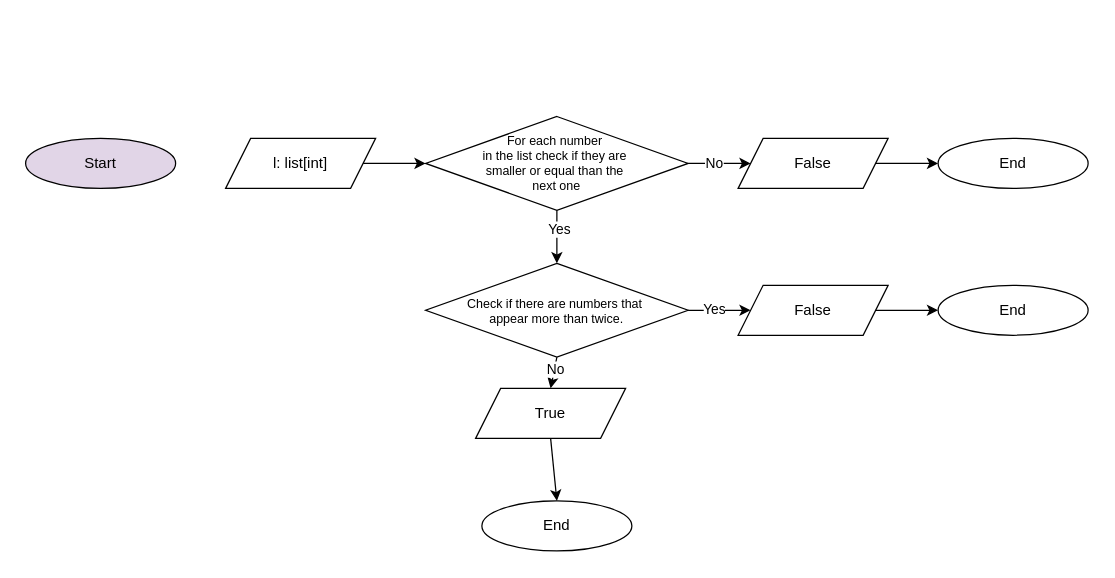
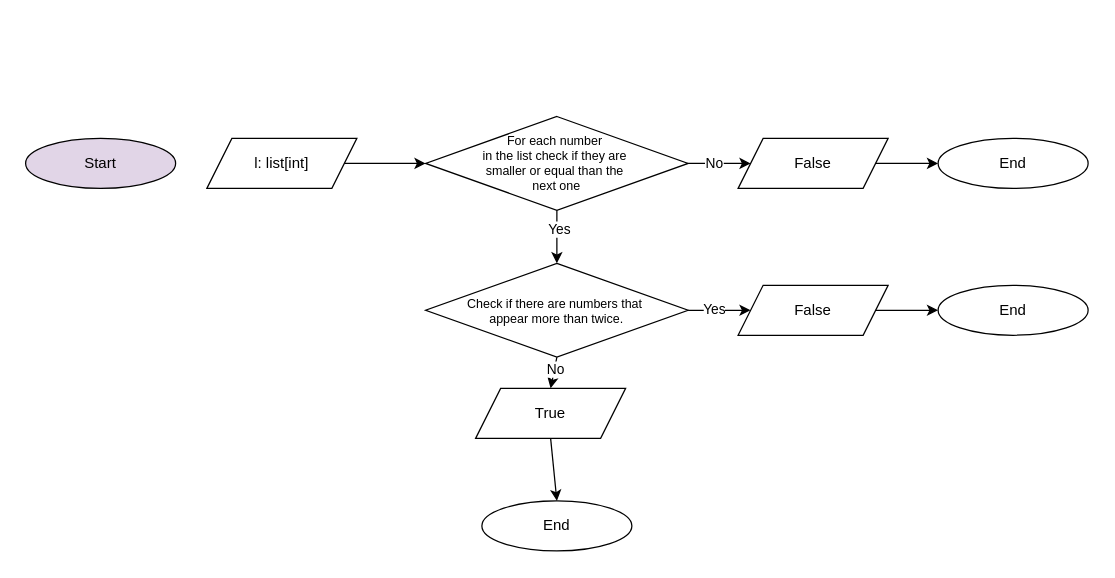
(301, 163) -> (282, 163)
